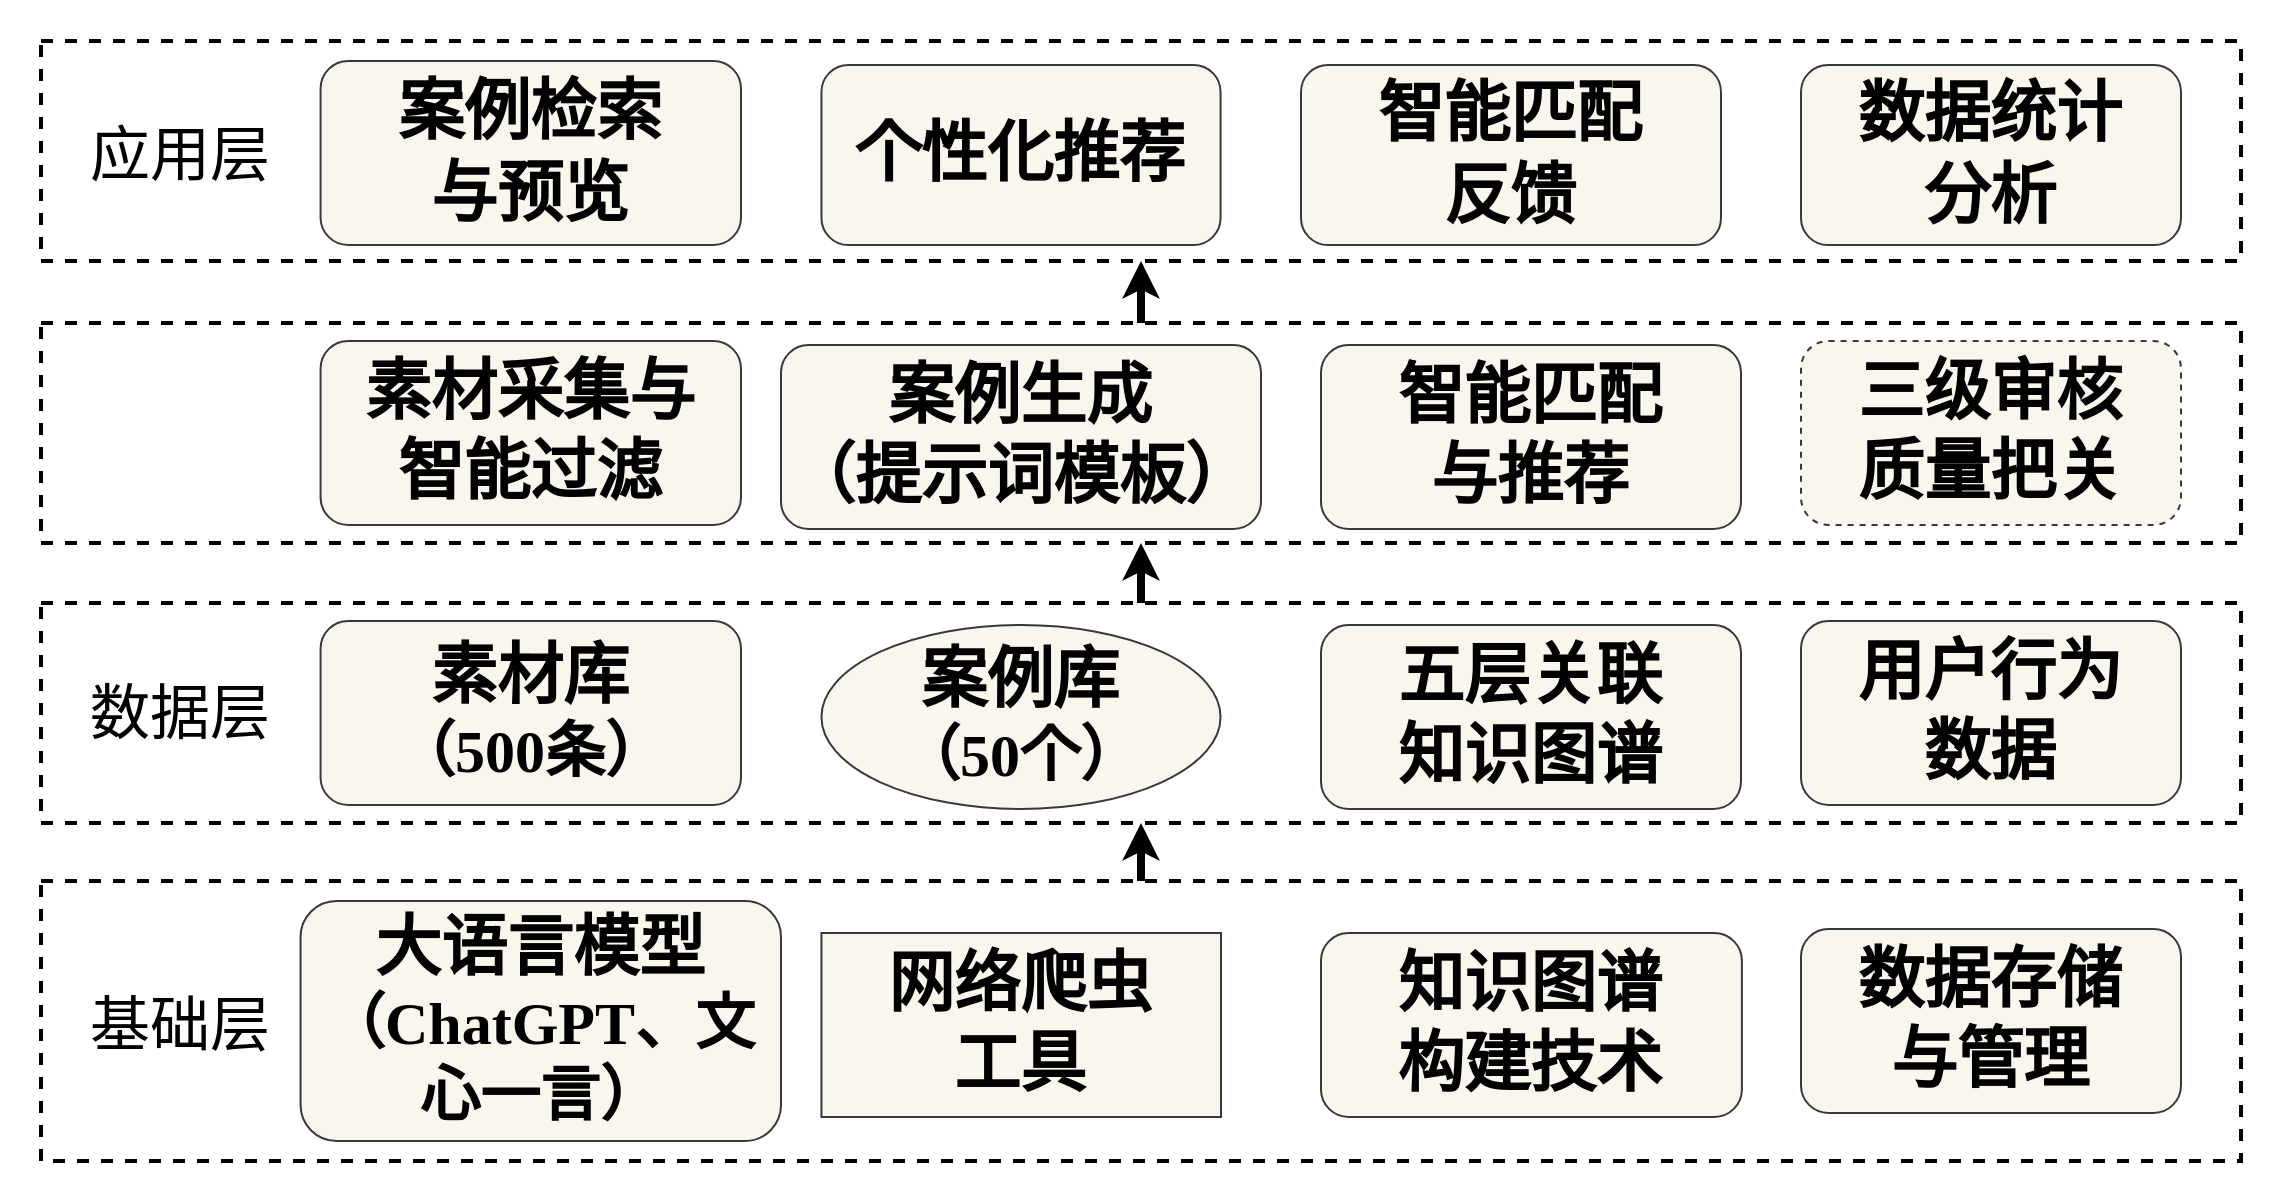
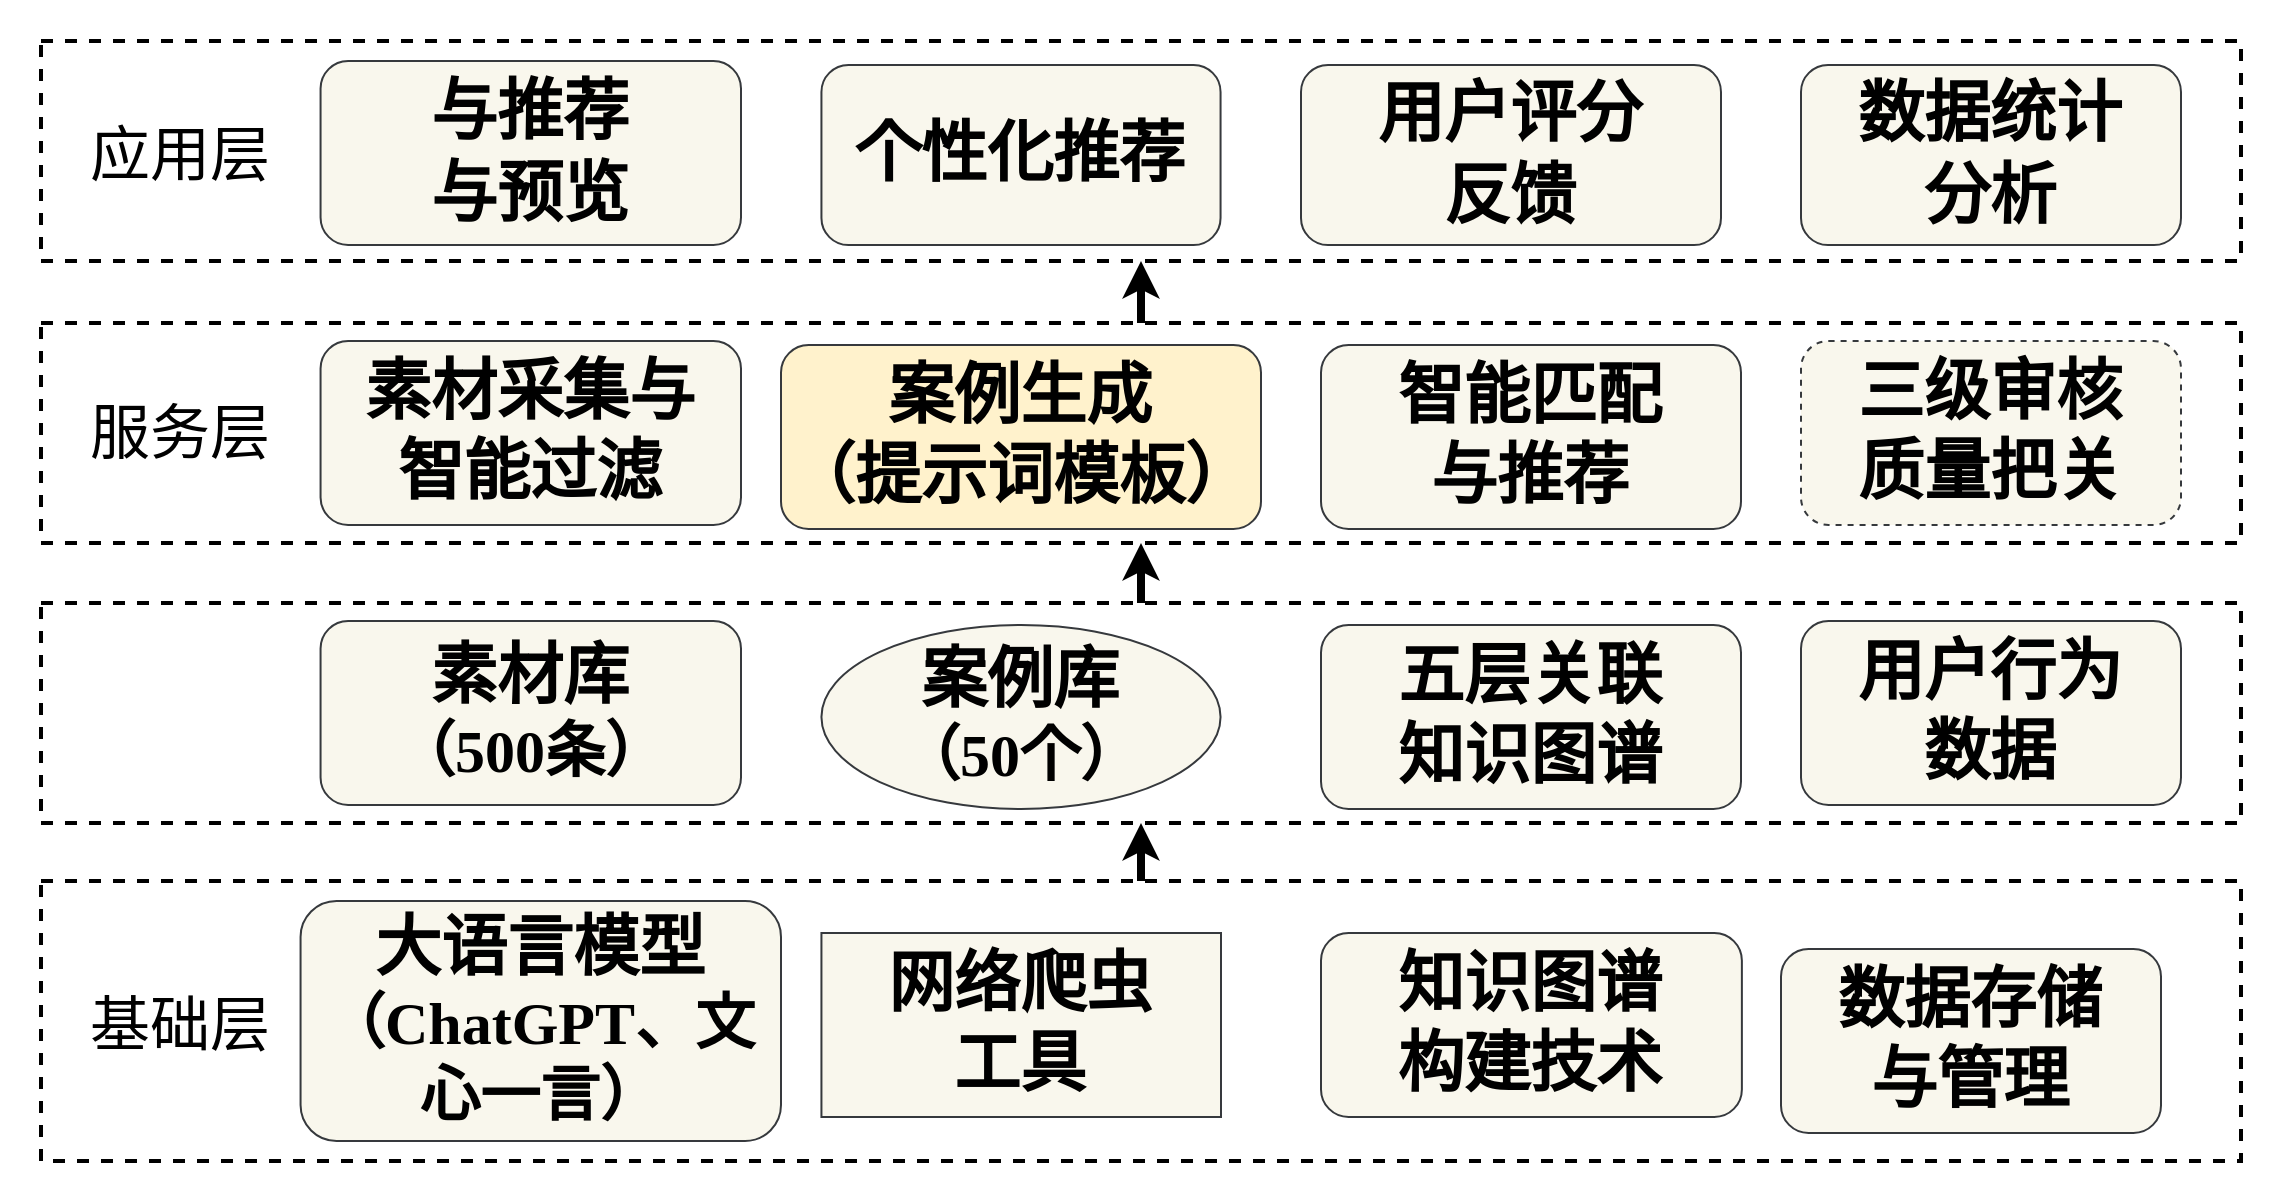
(531, 153) -> (531, 153)
(1511, 155) -> (1511, 155)
none -> (181, 433)
(1021, 437) -> (1021, 437)
(181, 713) -> none
(1991, 1021) -> (1971, 1041)
